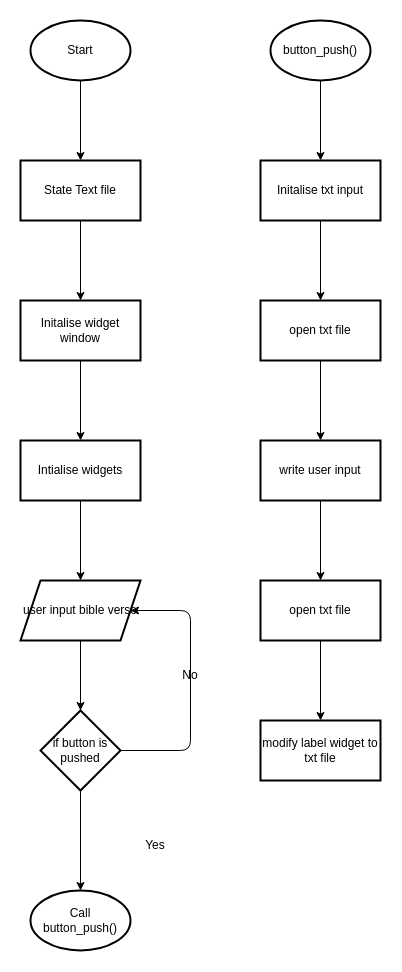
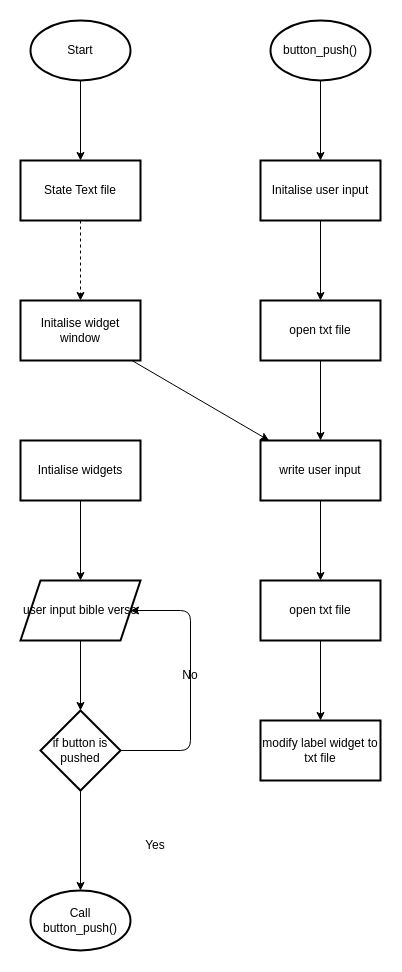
(321, 191) -> (321, 191)
(81, 258) -> (81, 258)
(81, 397) -> (198, 399)
